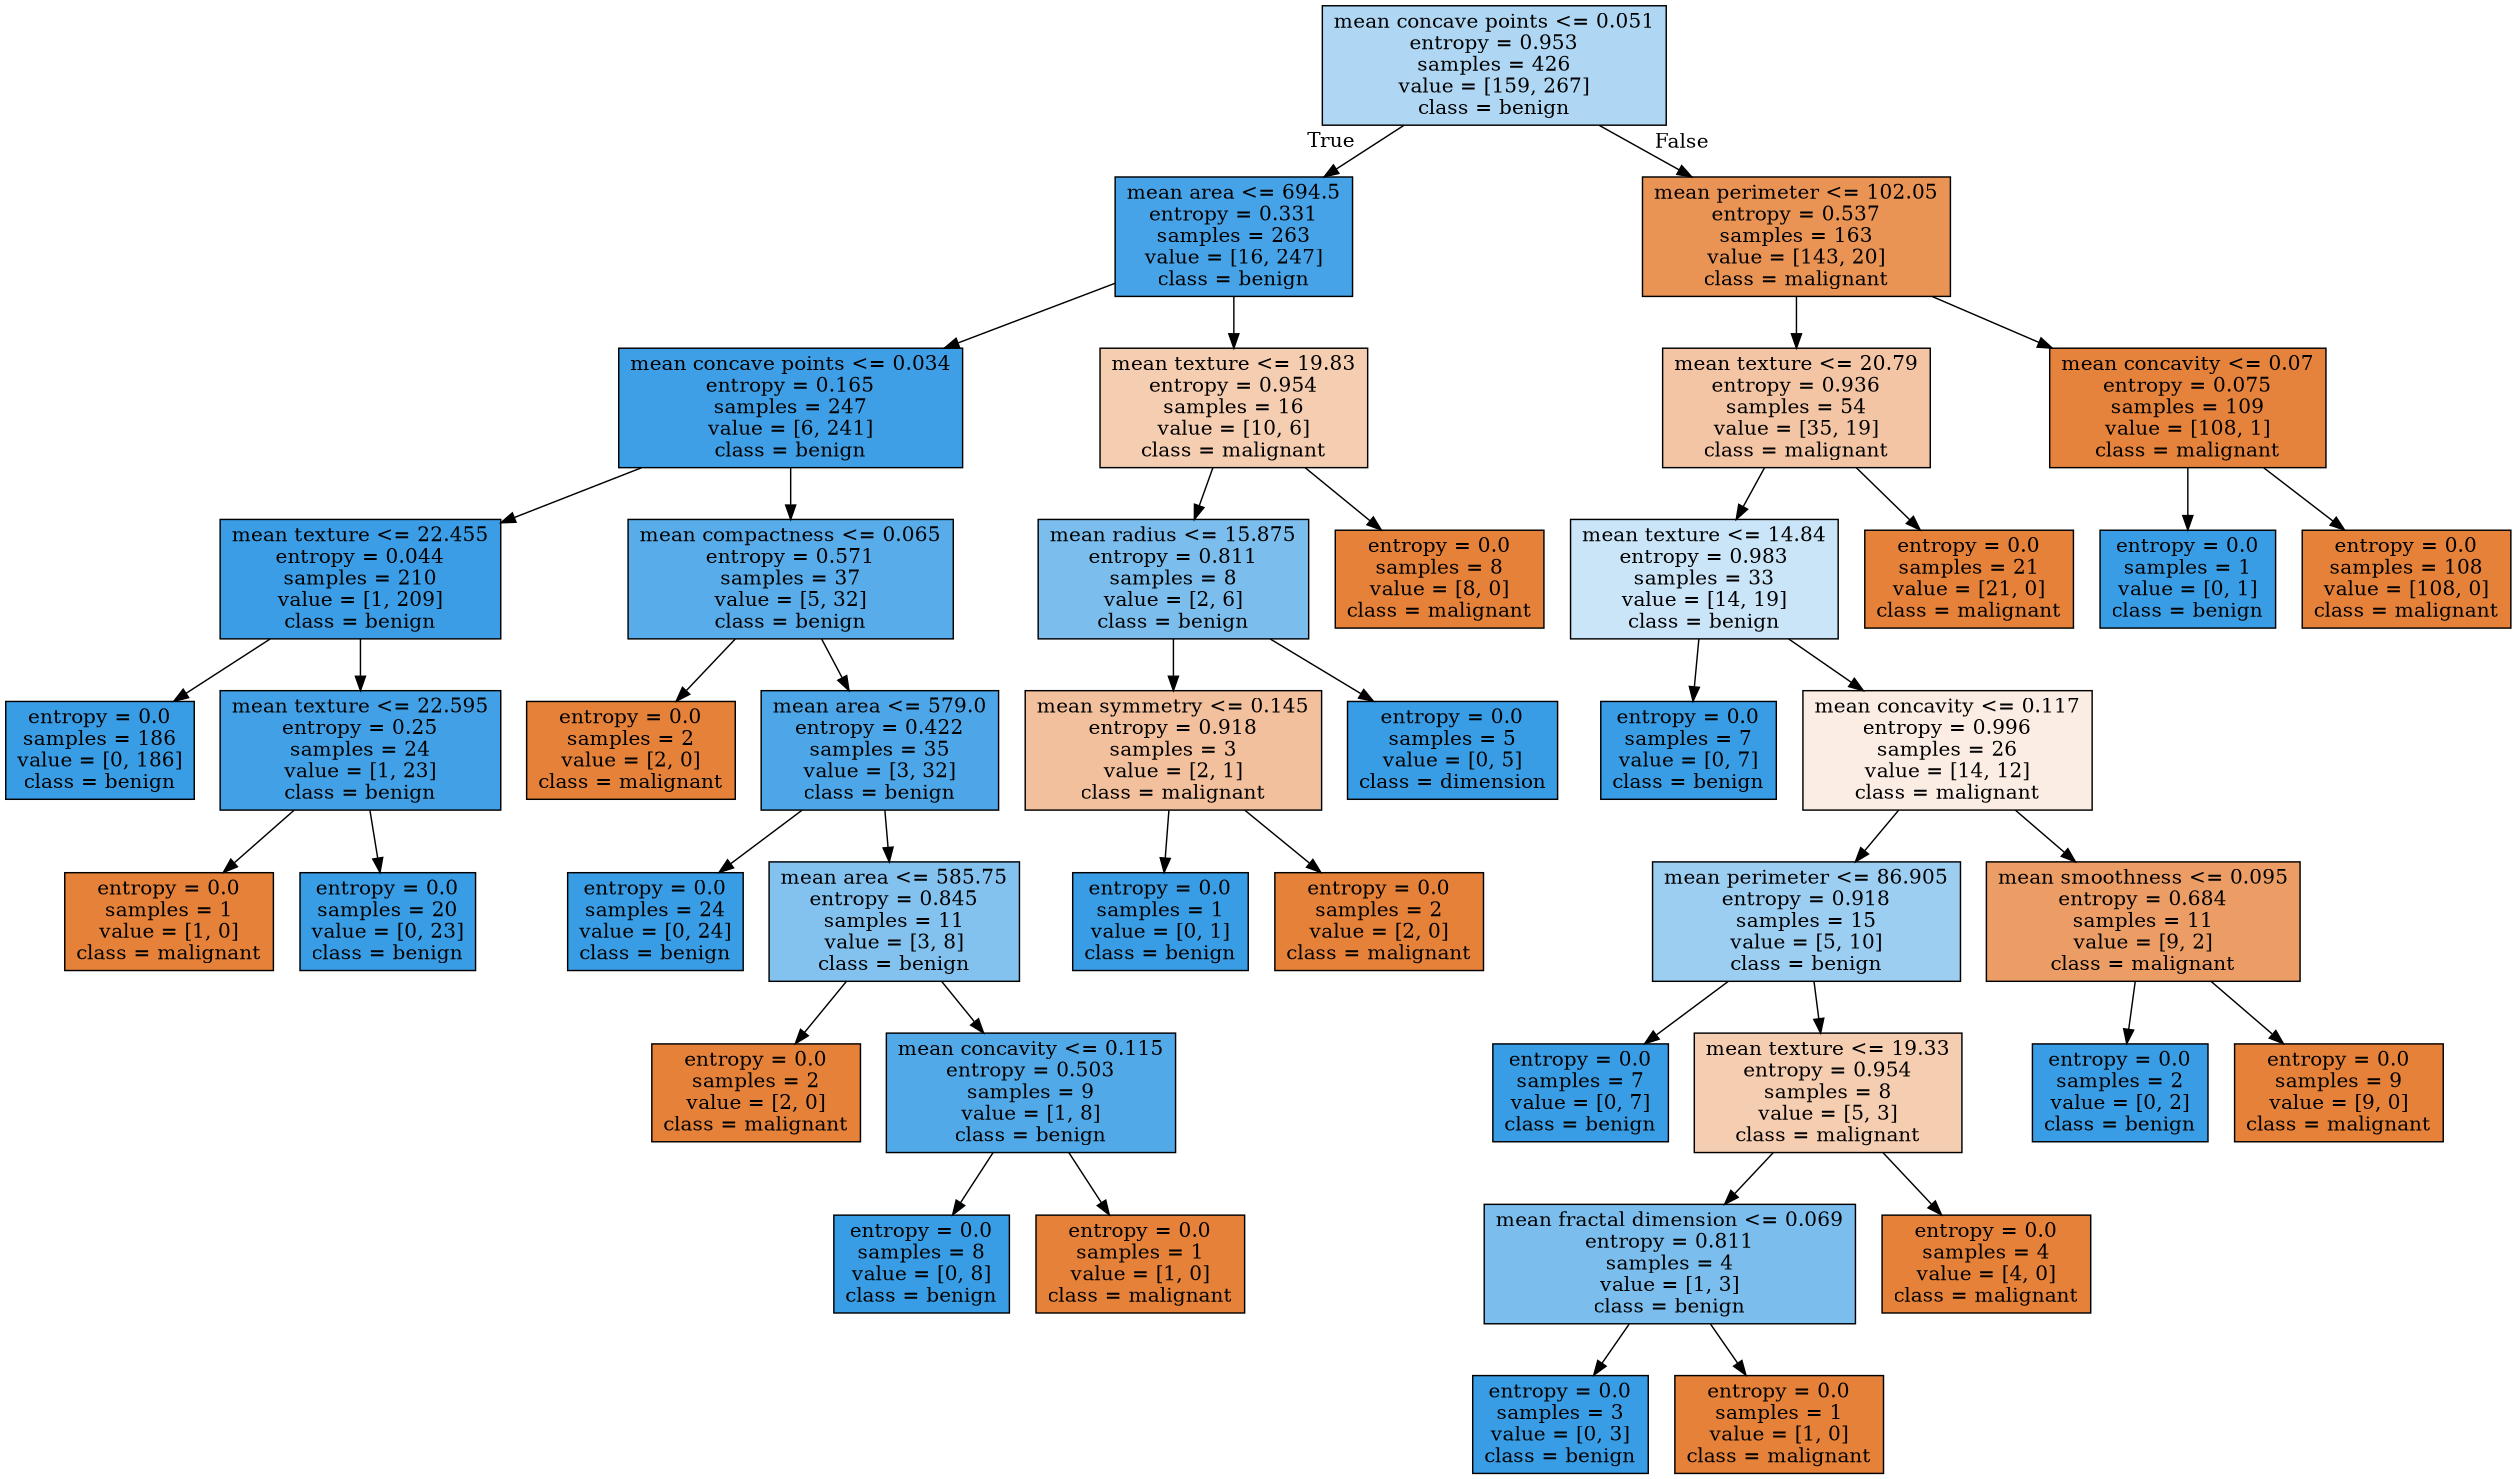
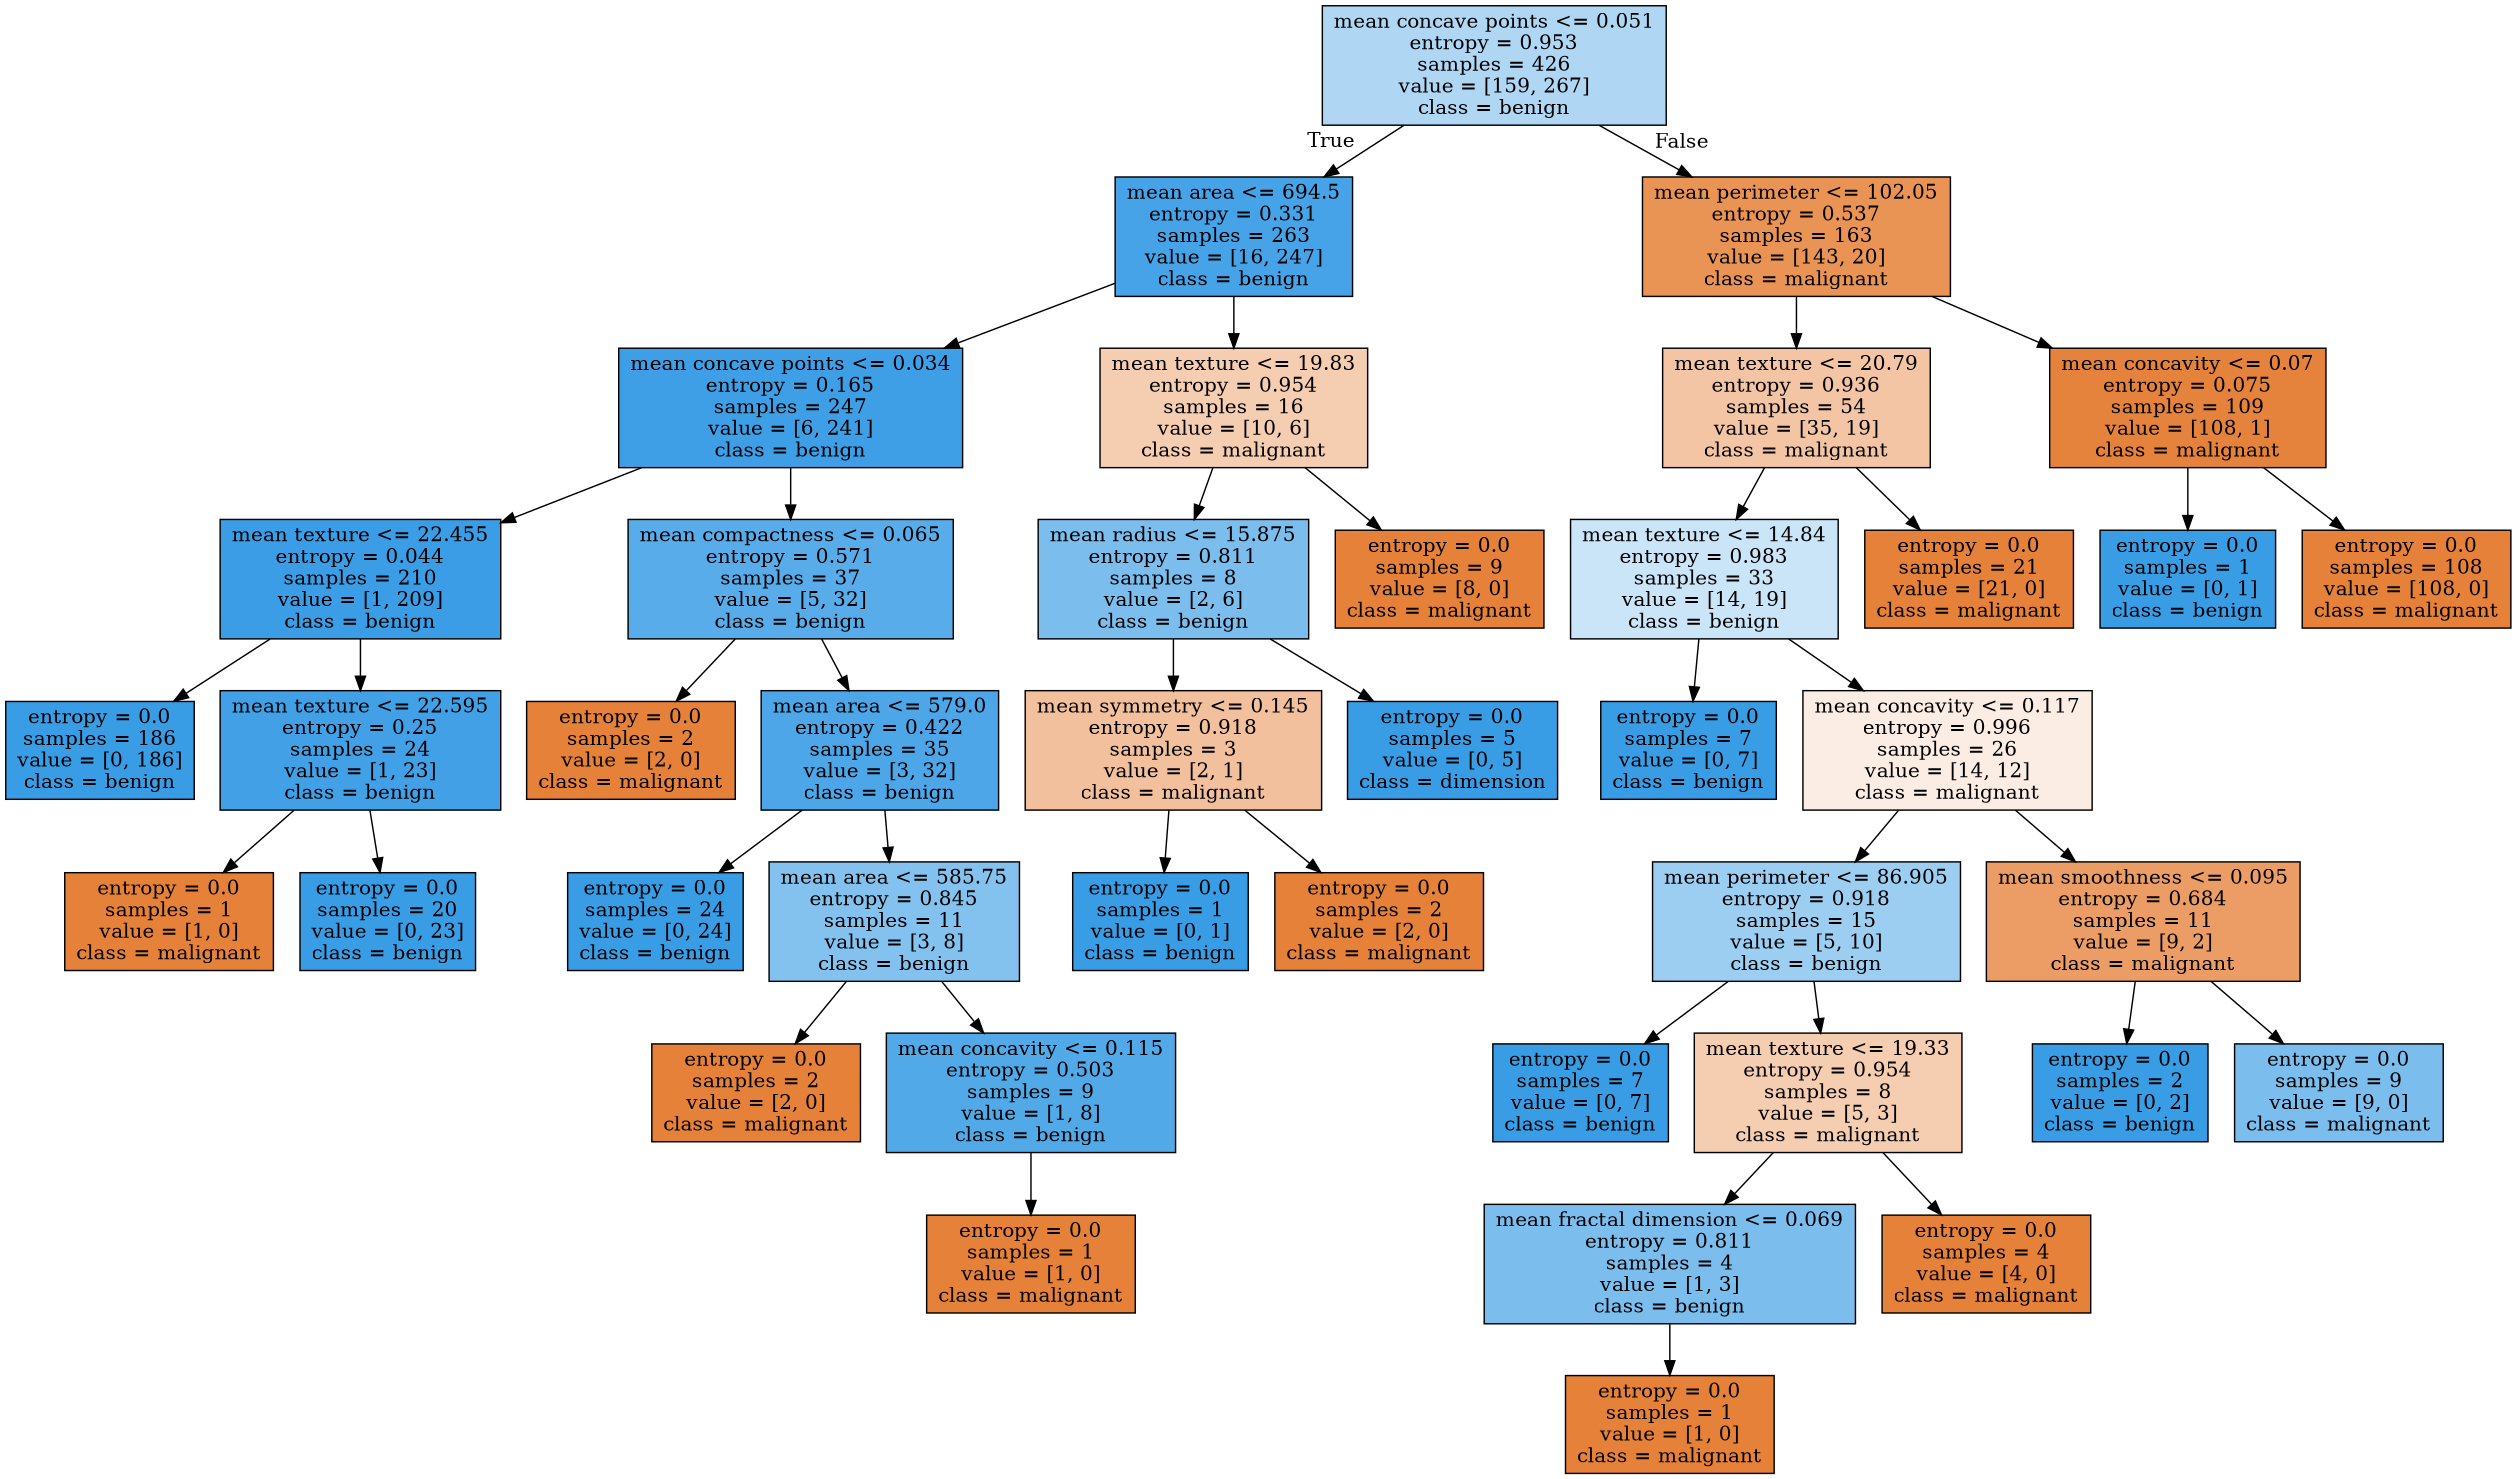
(1440, 579) -> (1440, 579)
(2339, 1093) -> (2339, 1093)
(922, 1264) -> none
(1560, 1424) -> none
